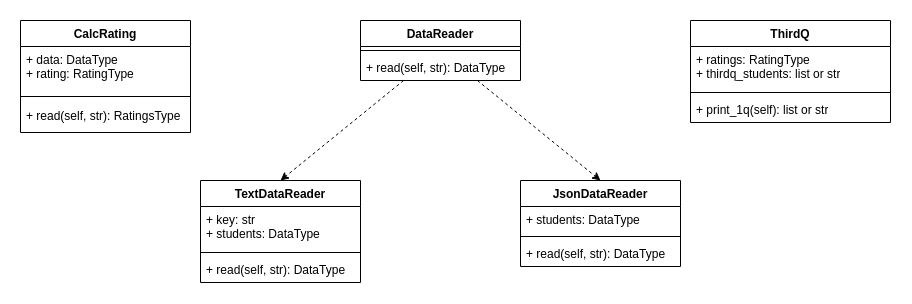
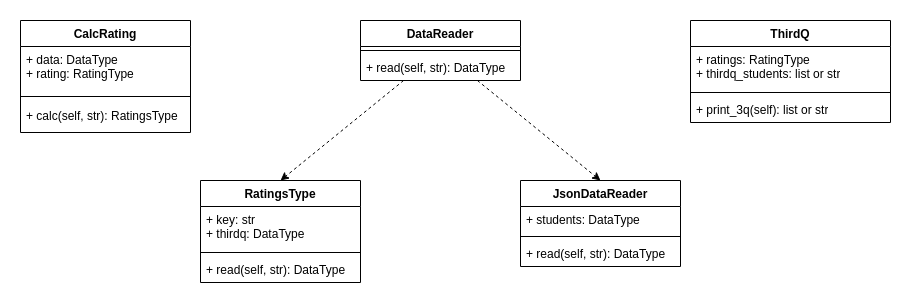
(780, 111) -> (780, 111)
(107, 124) -> (107, 124)
(281, 195) -> (281, 195)
(269, 228) -> (261, 228)
